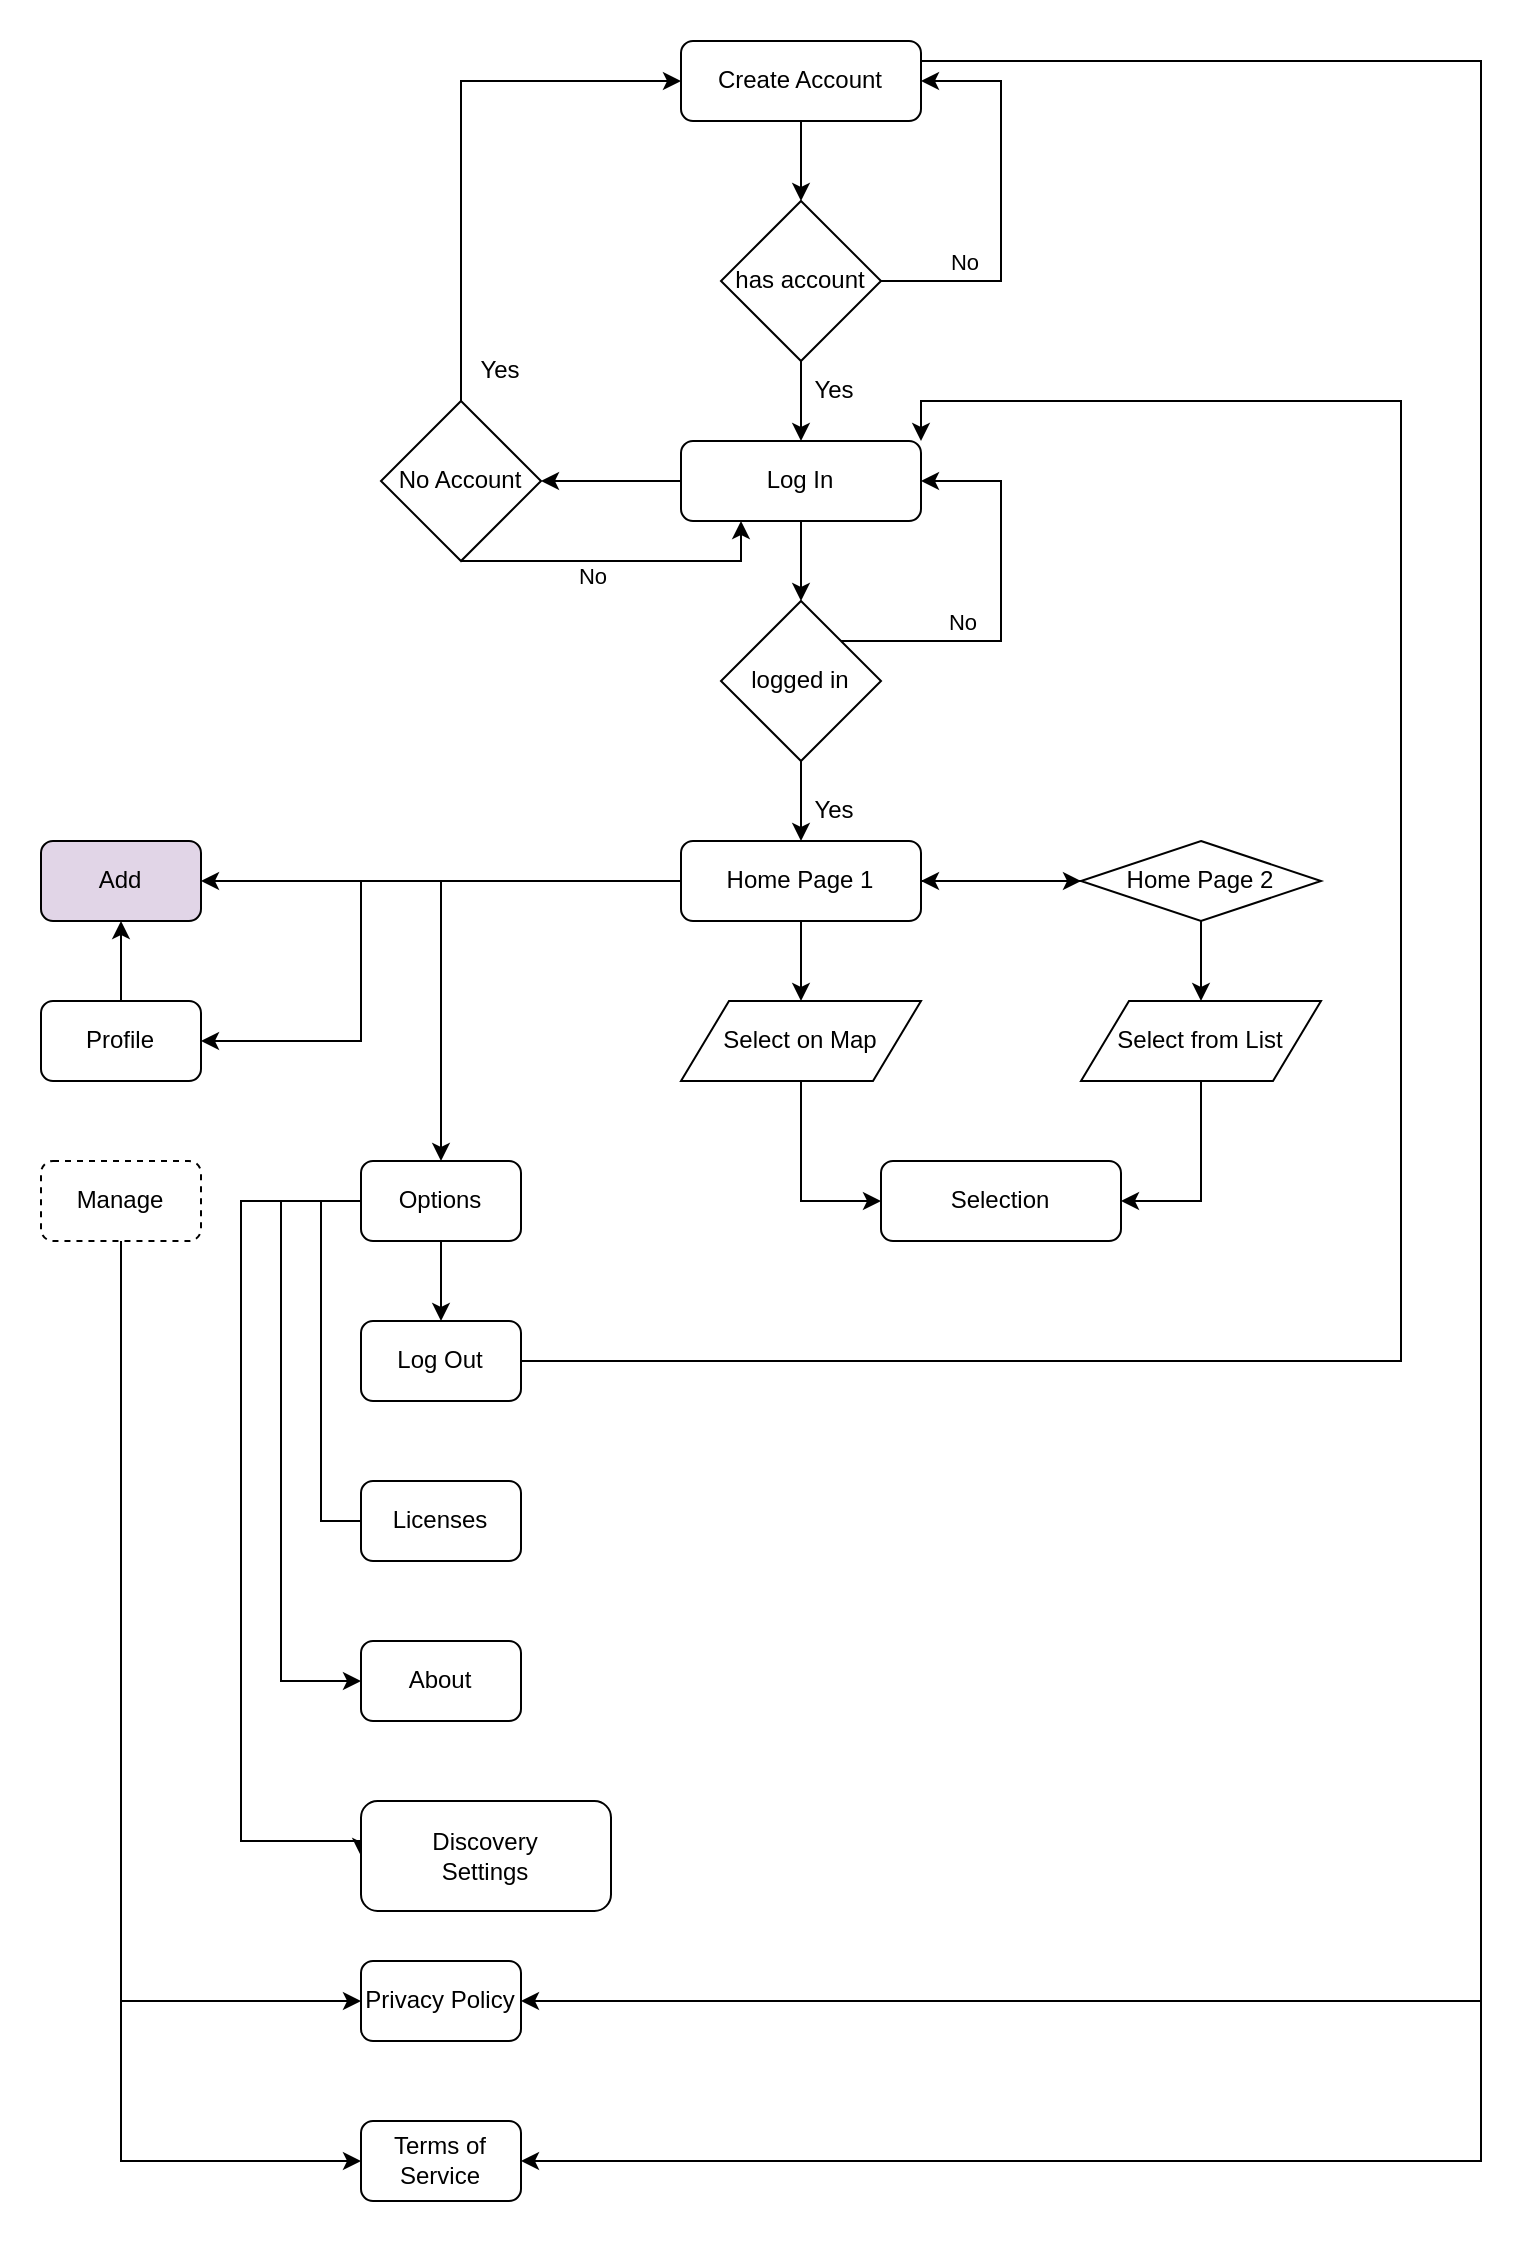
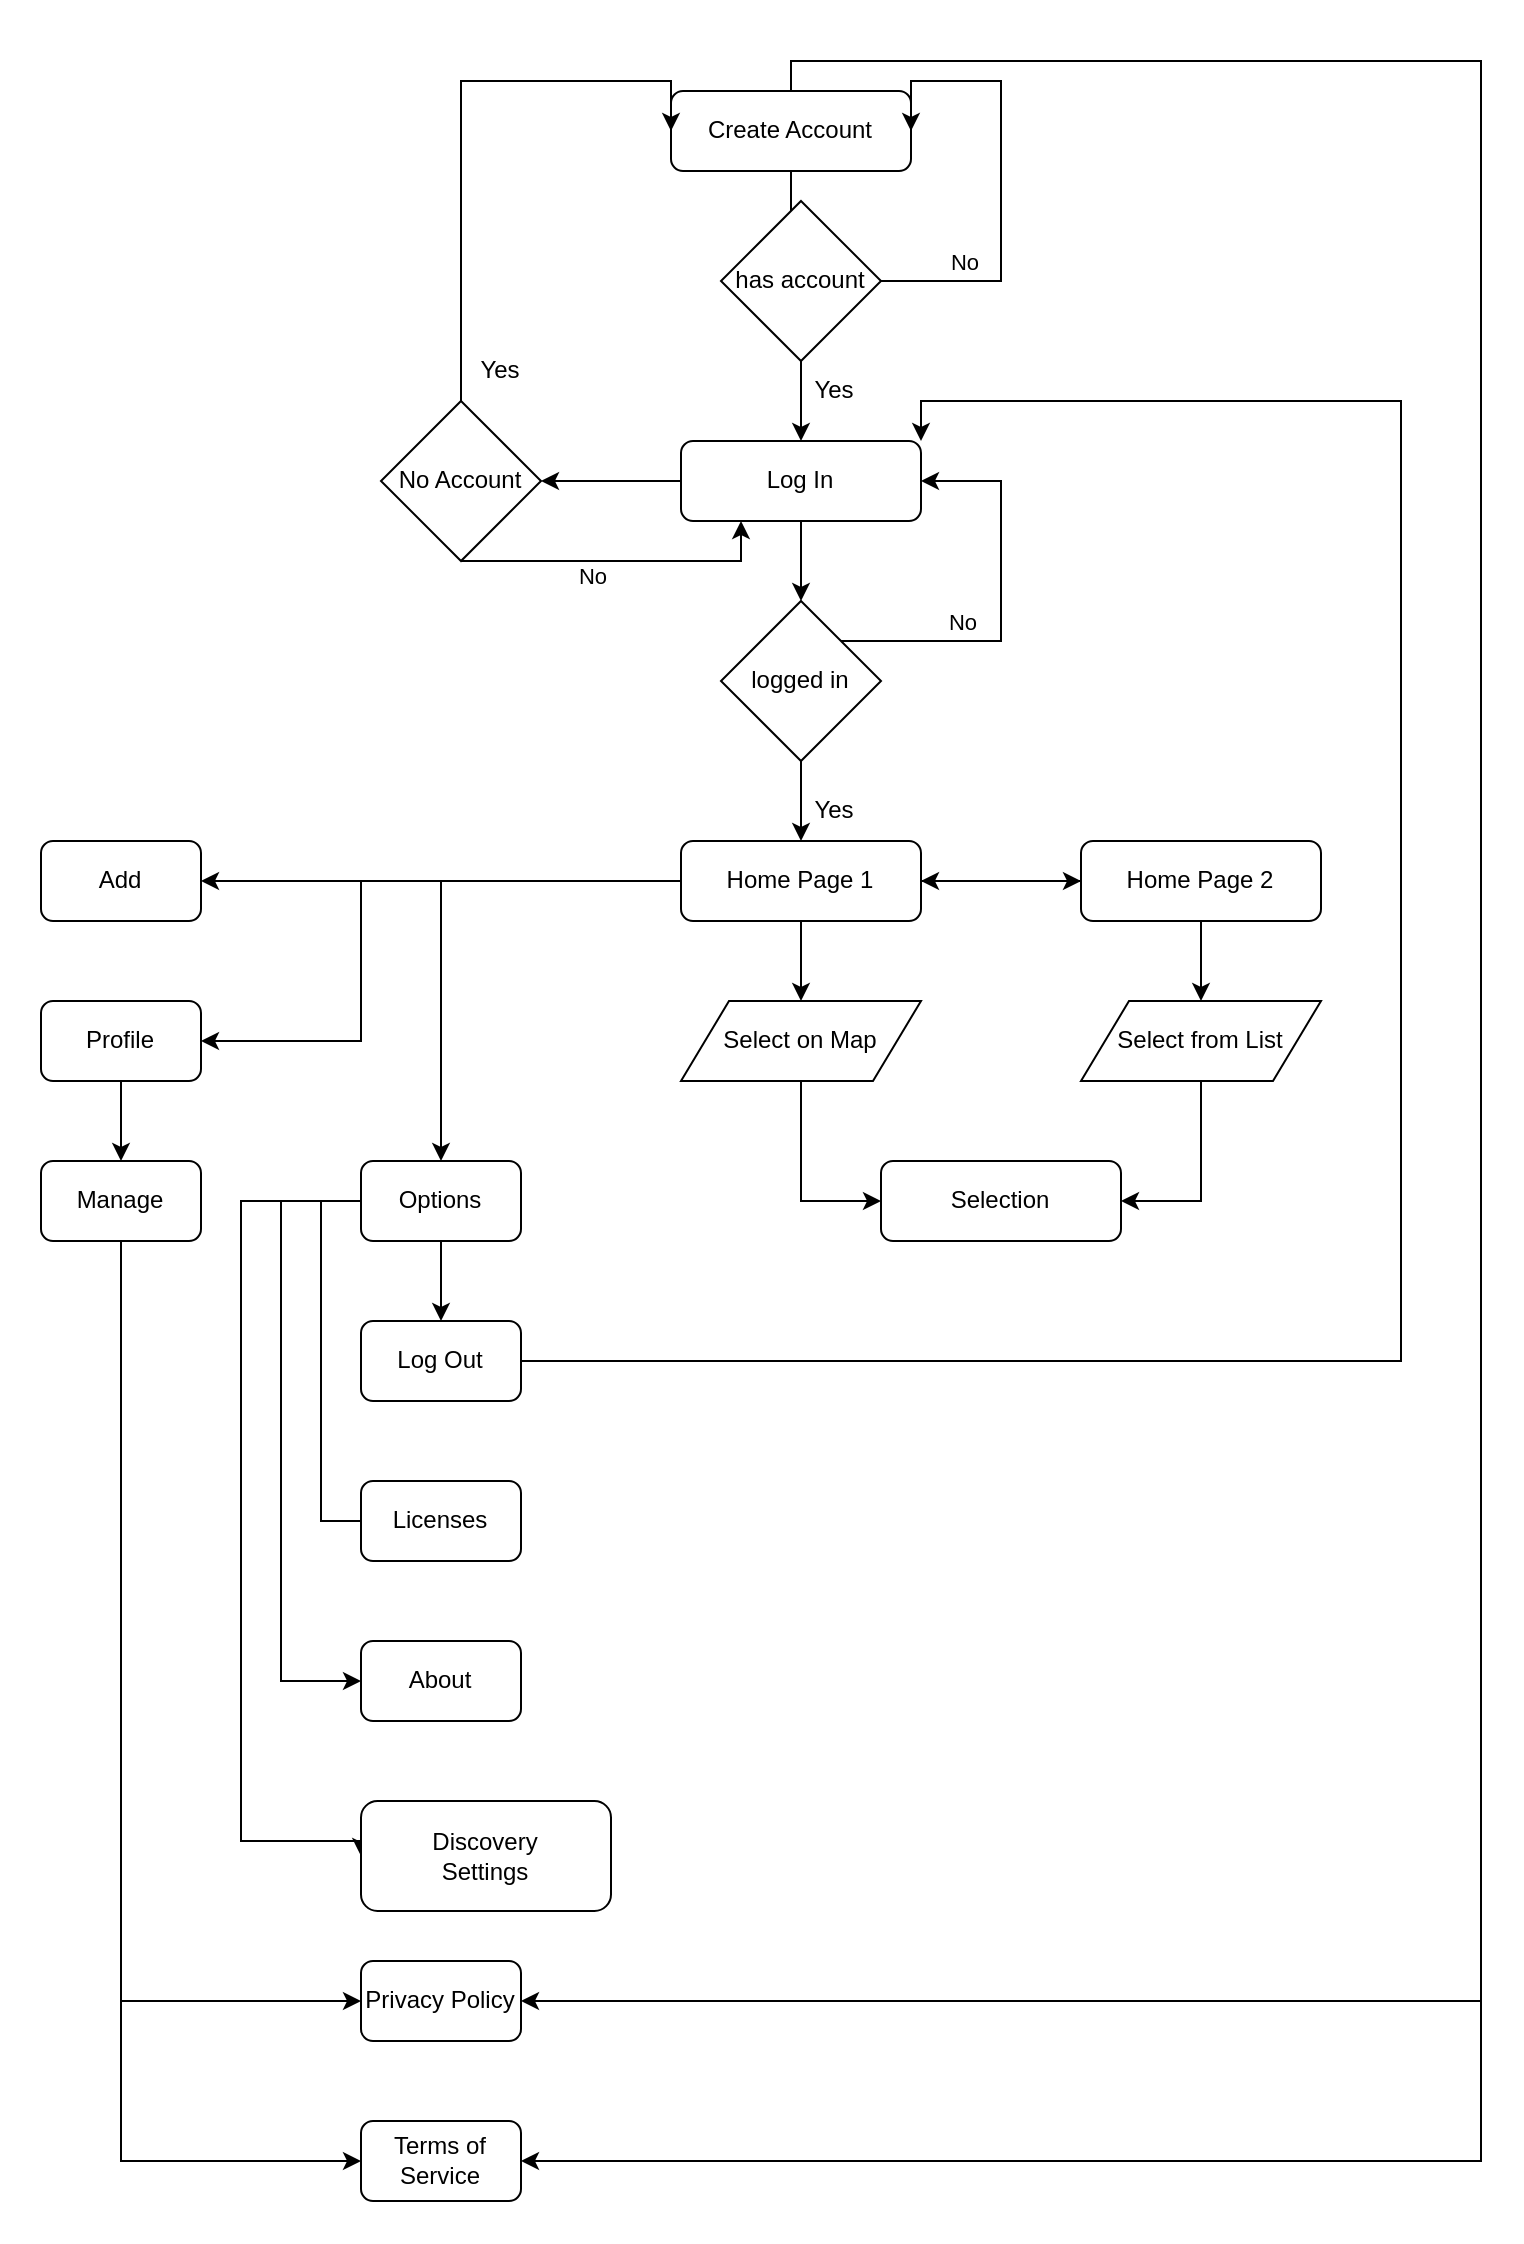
(801, 81) -> (791, 131)
(121, 881) -> (121, 881)
(1201, 881) -> (1201, 881)
(121, 968) -> (121, 1114)
(121, 1201) -> (121, 1201)
